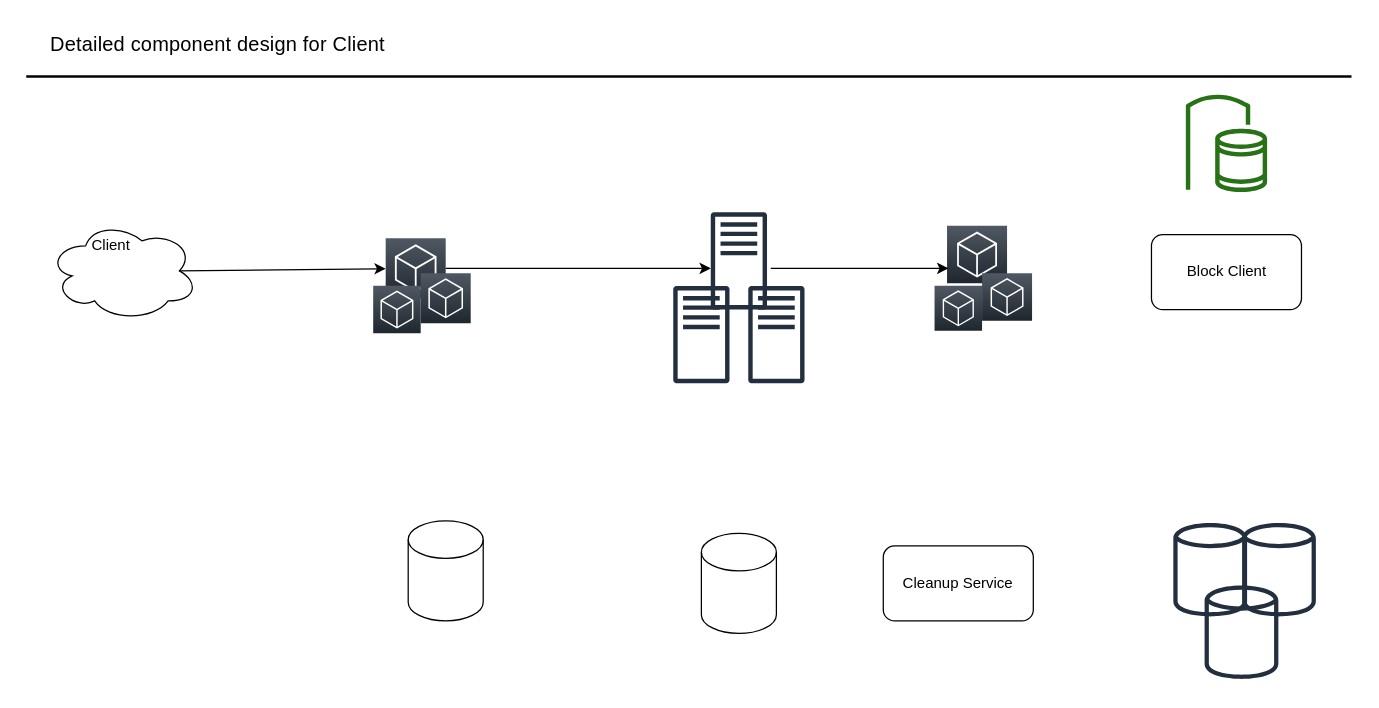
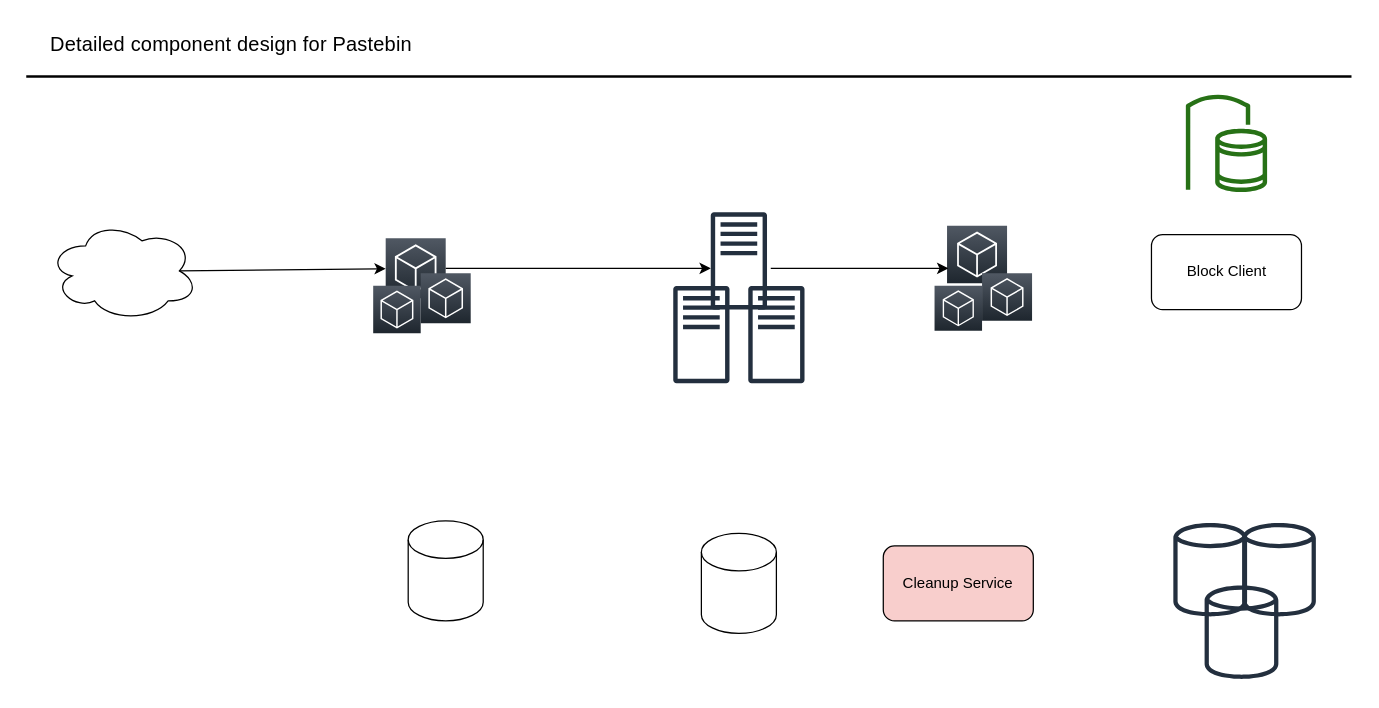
(229, 43) -> (243, 43)
(111, 246) -> none
(958, 583) -> (958, 583)
